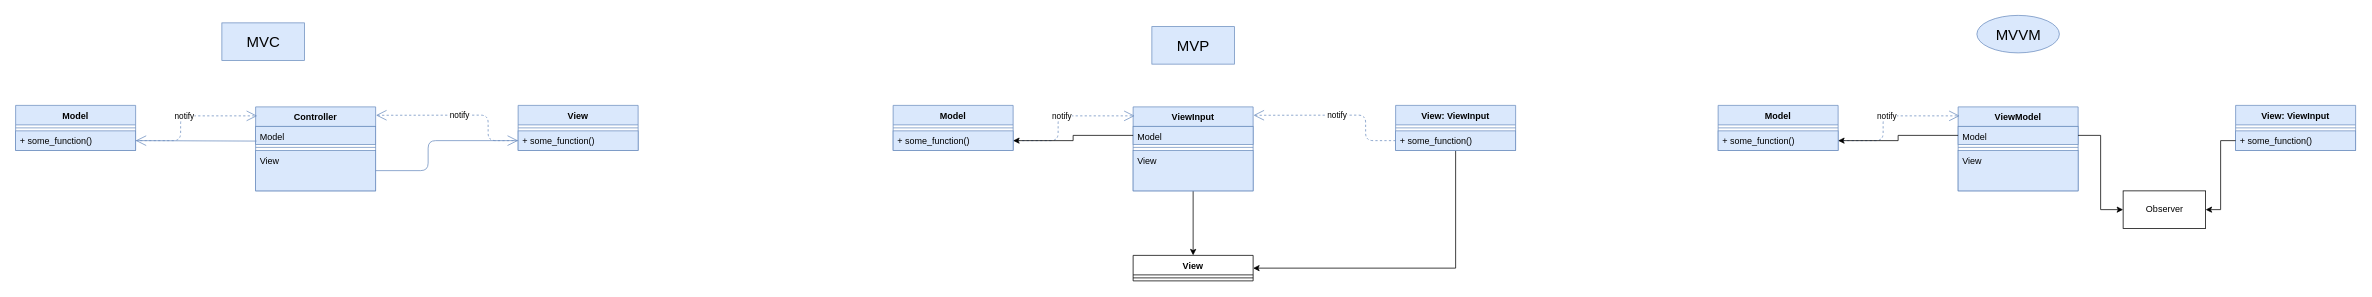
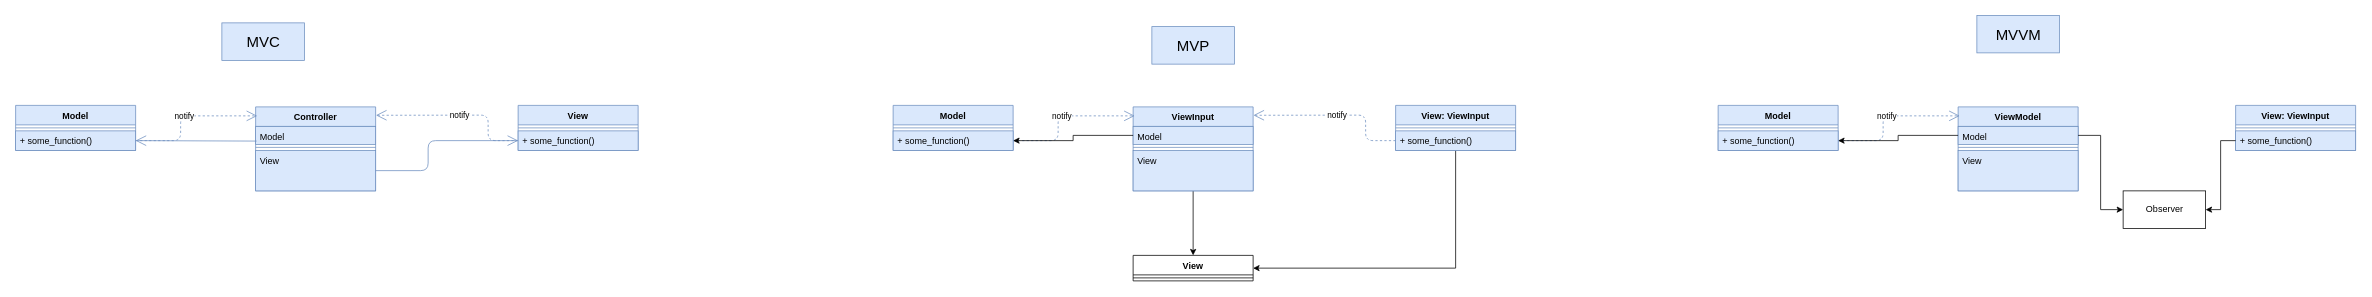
(2018, 34) -> (2018, 34)
